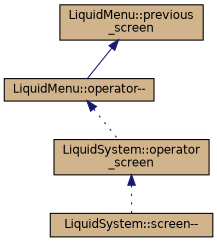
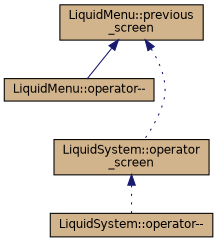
(106, 124) -> (165, 95)
(132, 225) -> (132, 225)
